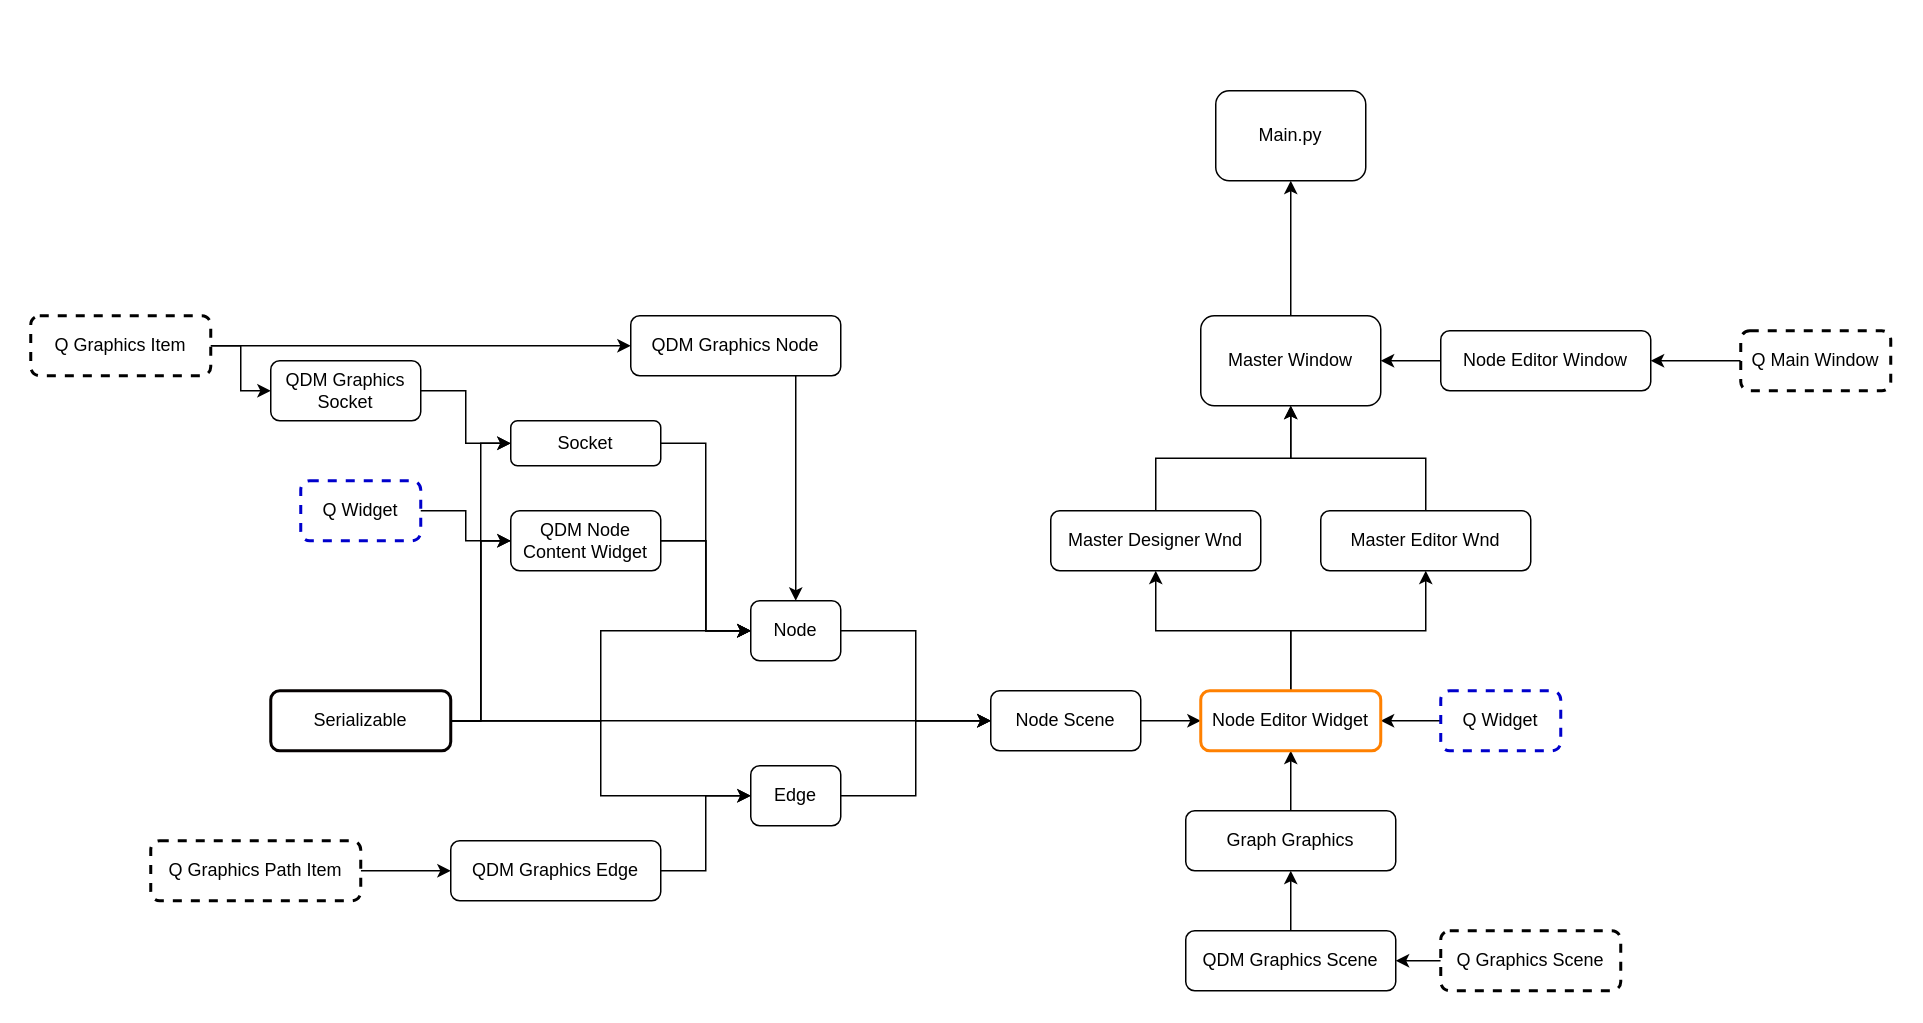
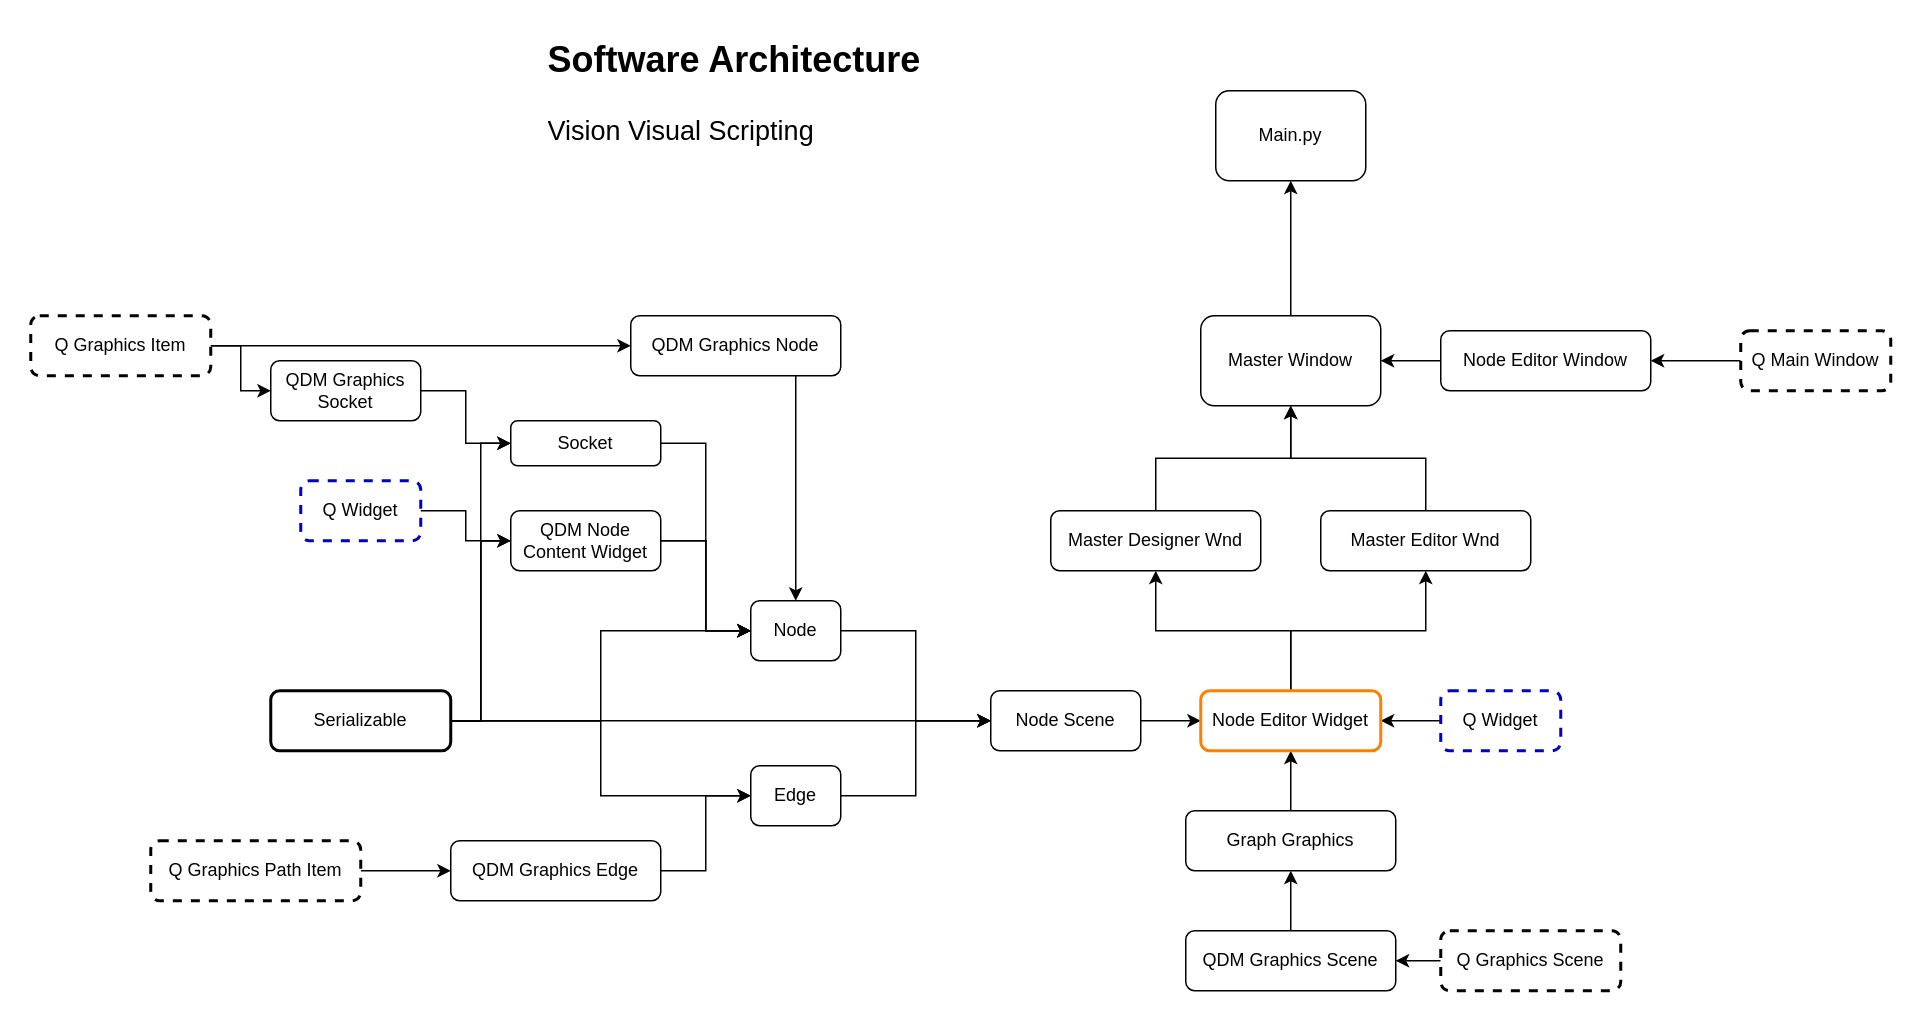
none -> (796, 113)
